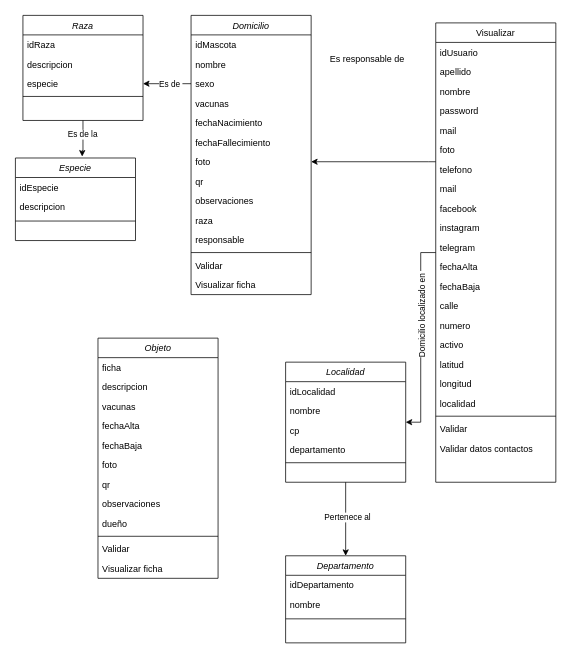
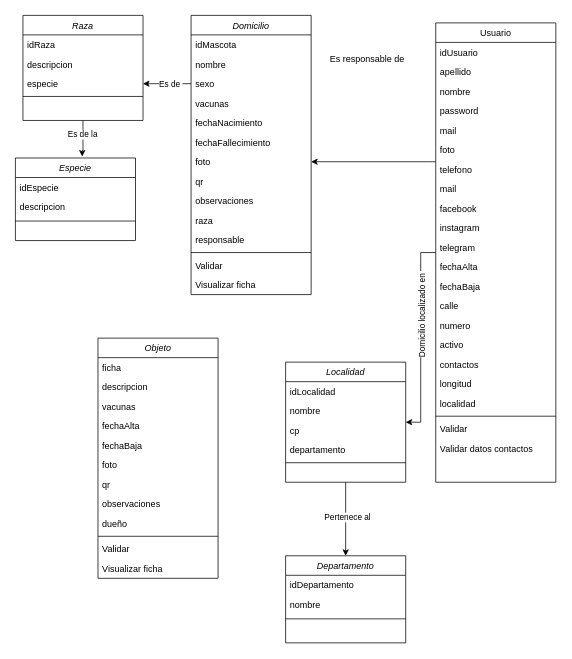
(495, 33) -> (495, 33)
(455, 365) -> (462, 365)
